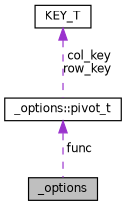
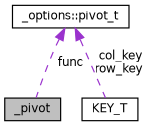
(63, 69) -> (93, 69)
(63, 189) -> (33, 109)
